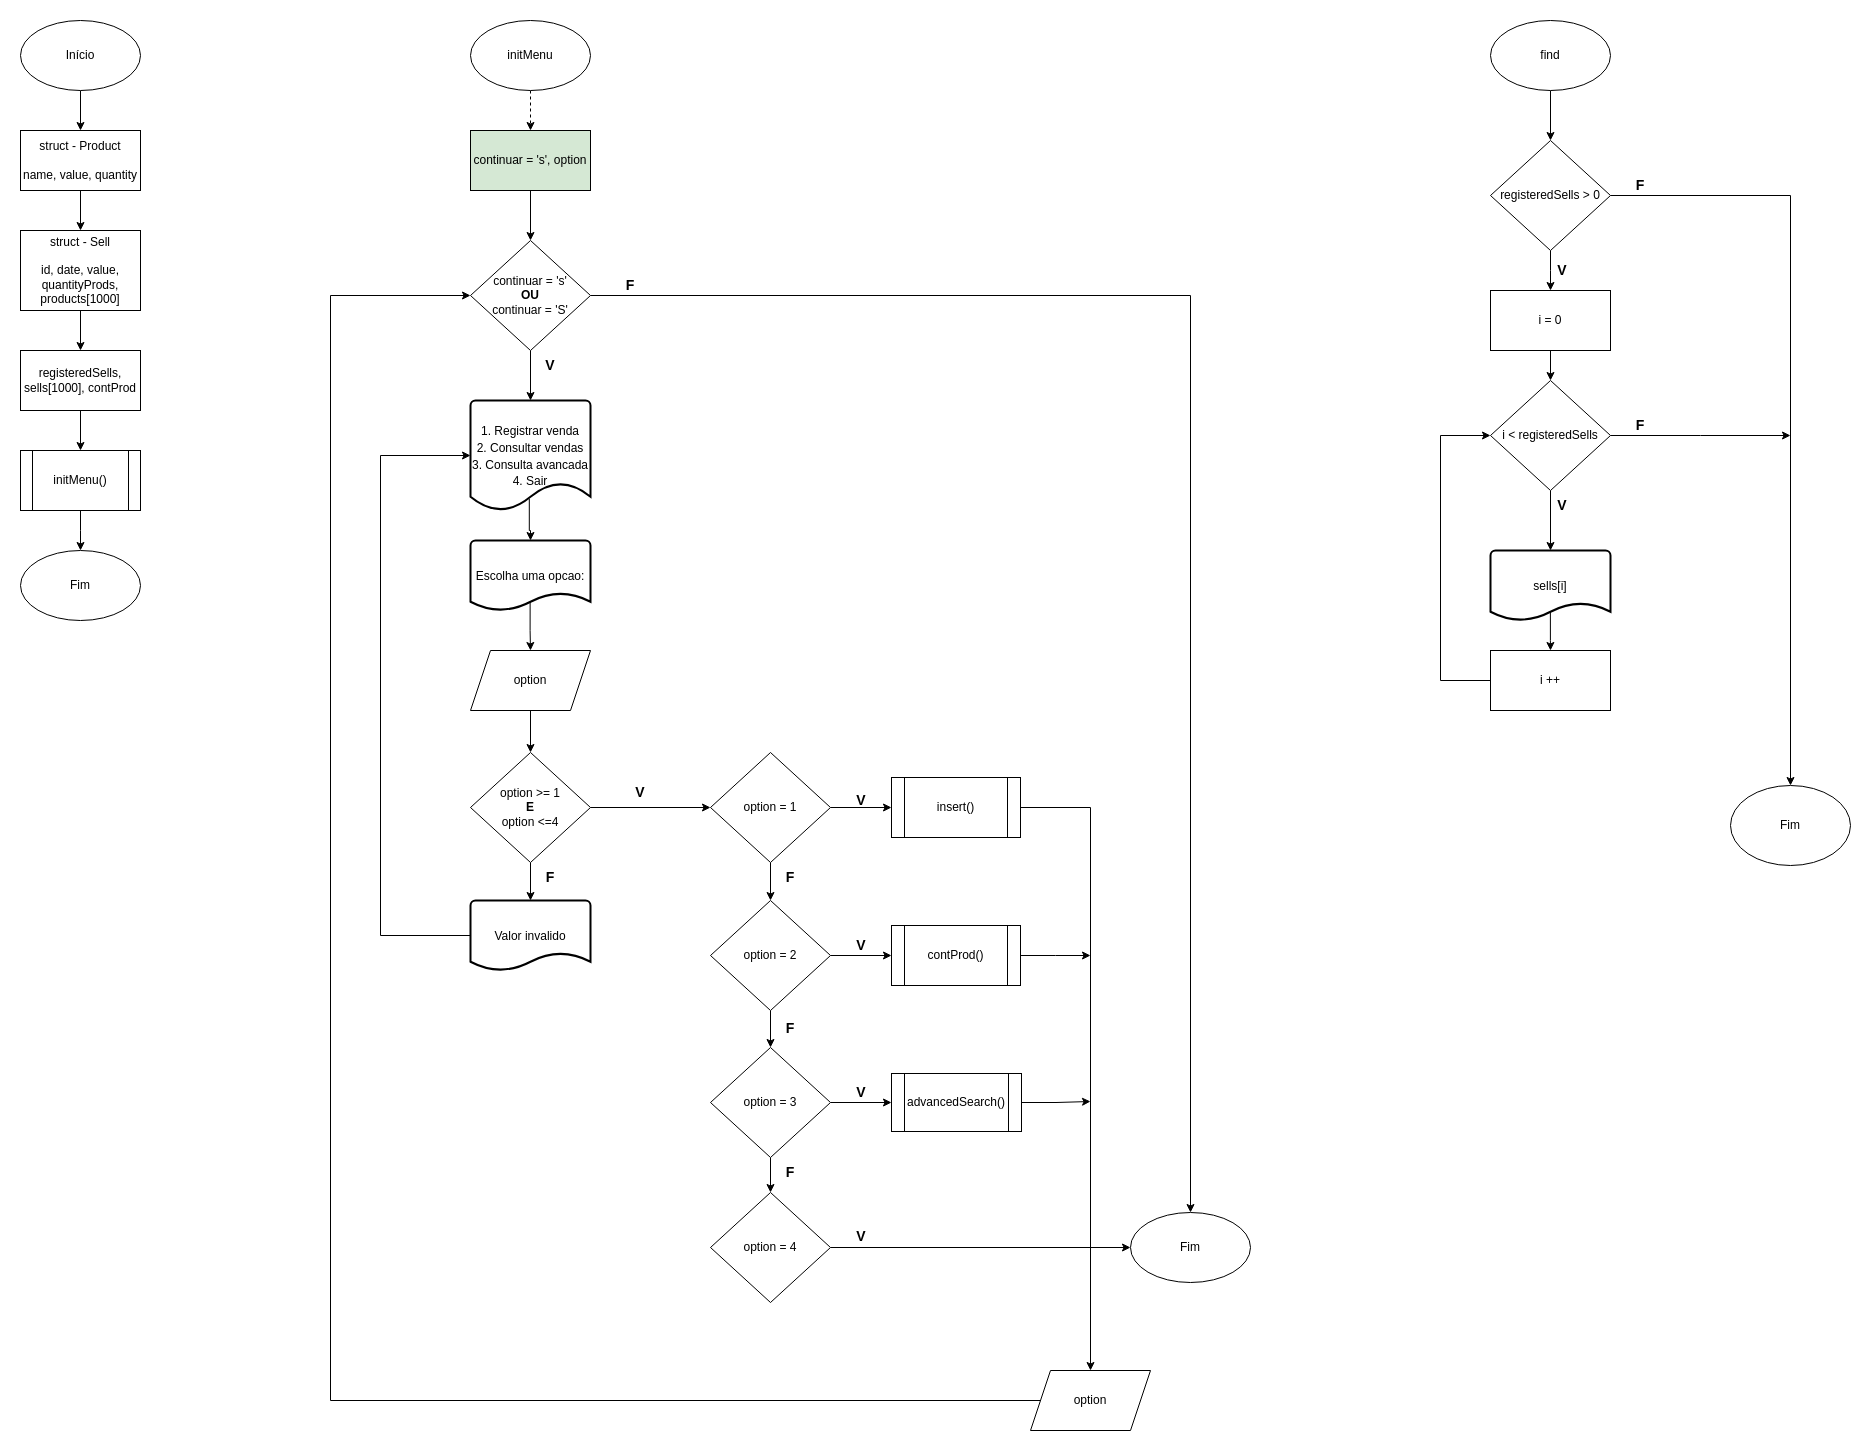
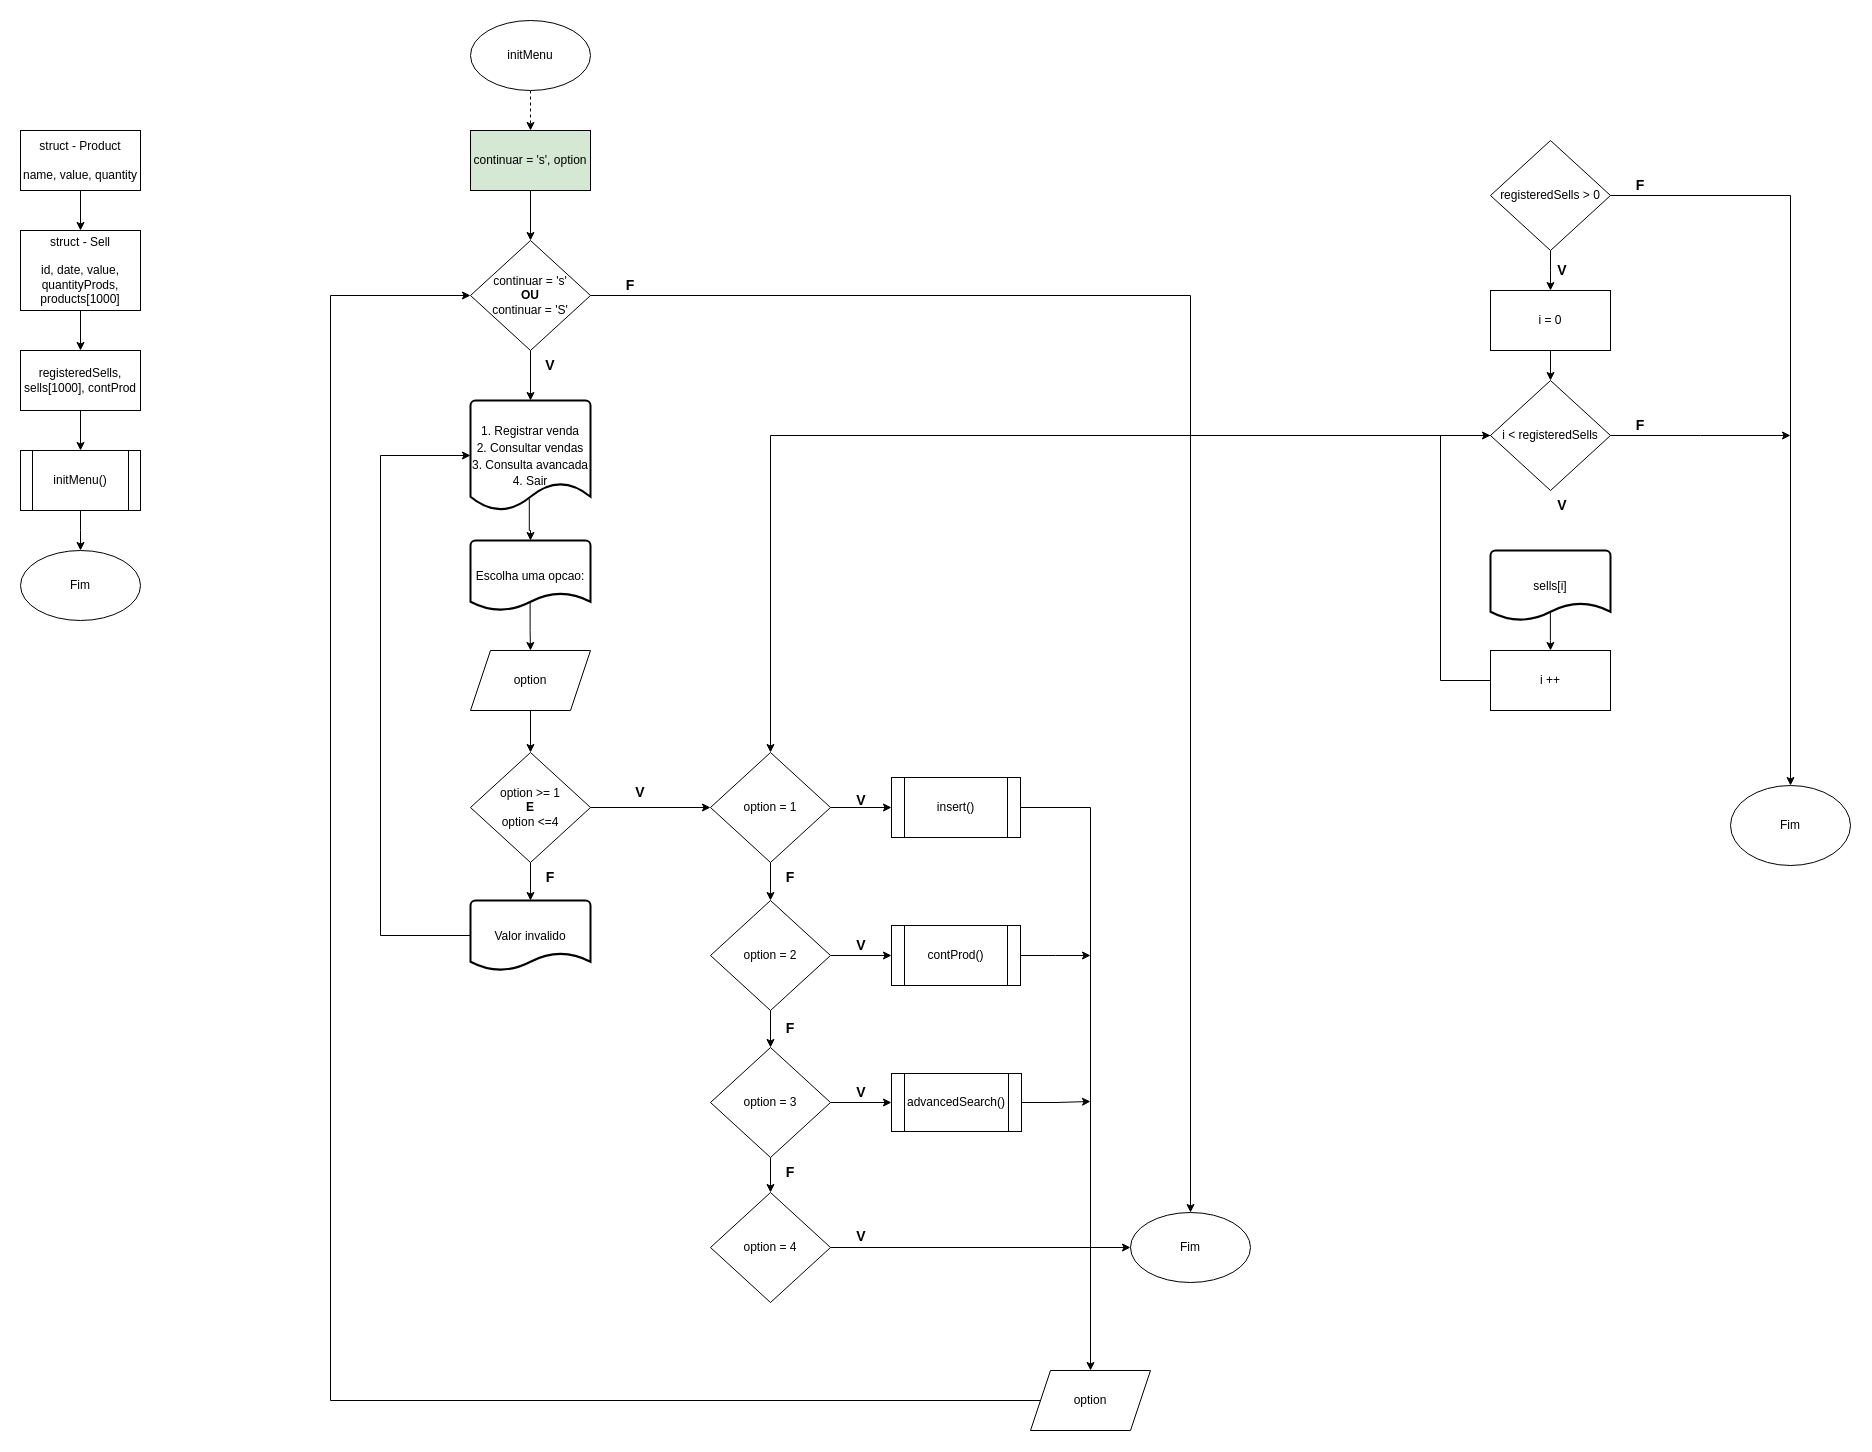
(81, 56) -> none
(1551, 56) -> none
(81, 107) -> none
(1551, 112) -> none
(1551, 517) -> (950, 436)
